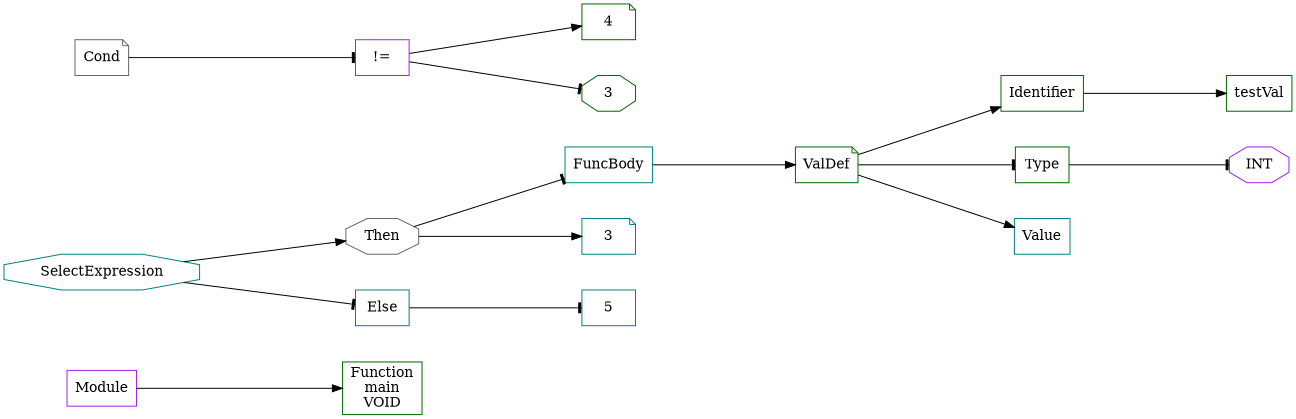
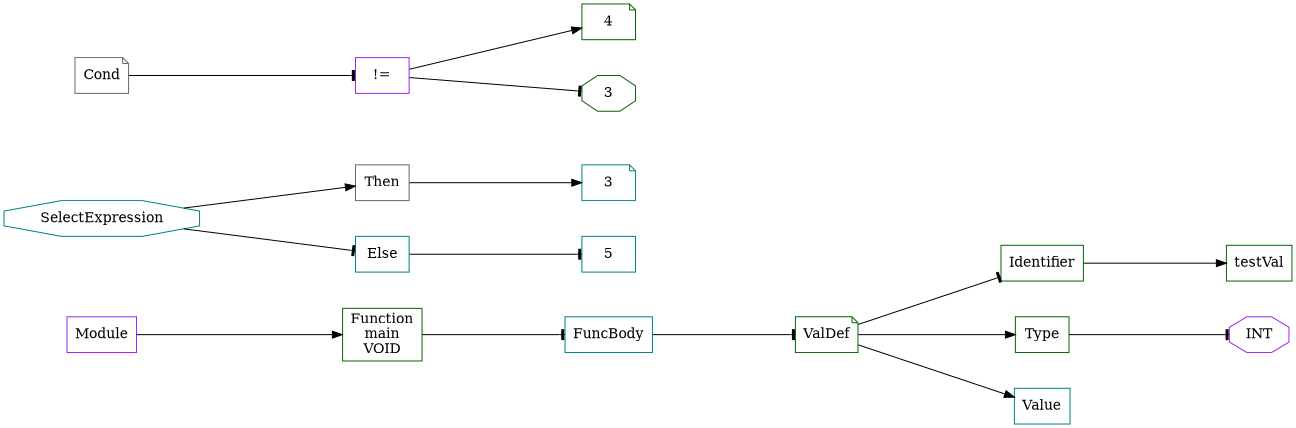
(925, 132) -> (927, 301)
(719, 165) -> (721, 335)
(934, 165) -> (932, 335)
(487, 203) -> (491, 335)
(382, 236) -> (382, 183)
